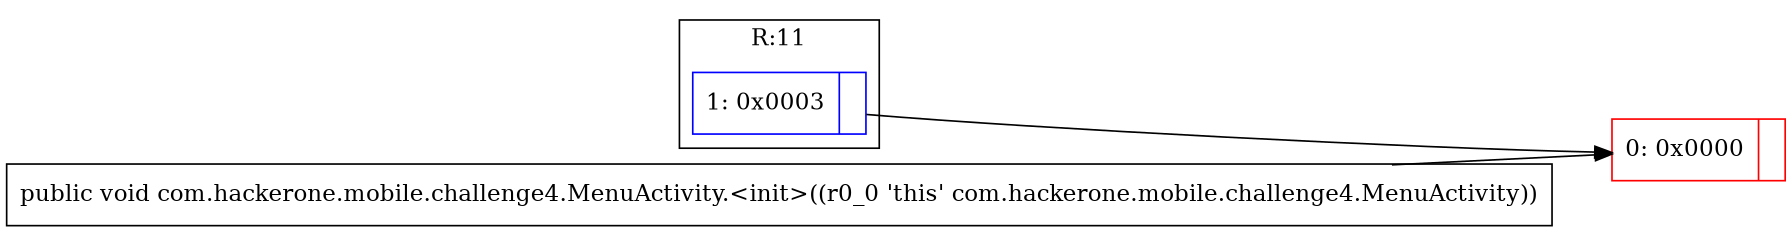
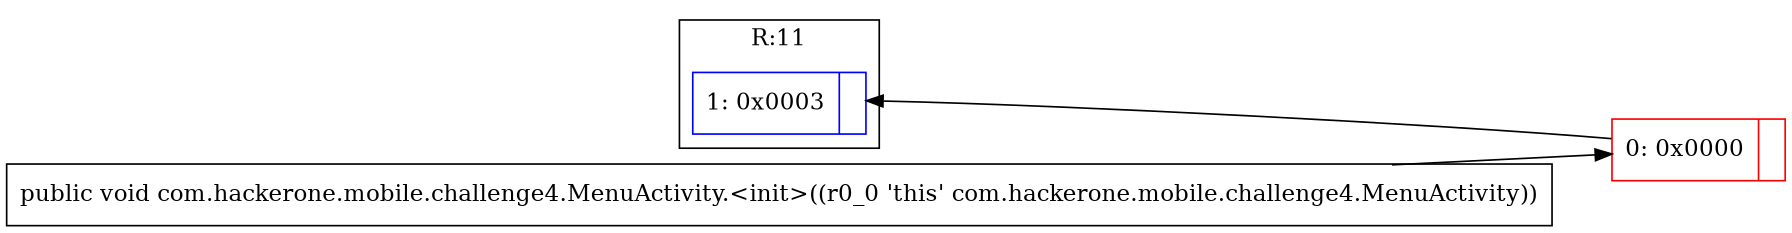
(1230, 137) -> (1248, 116)
